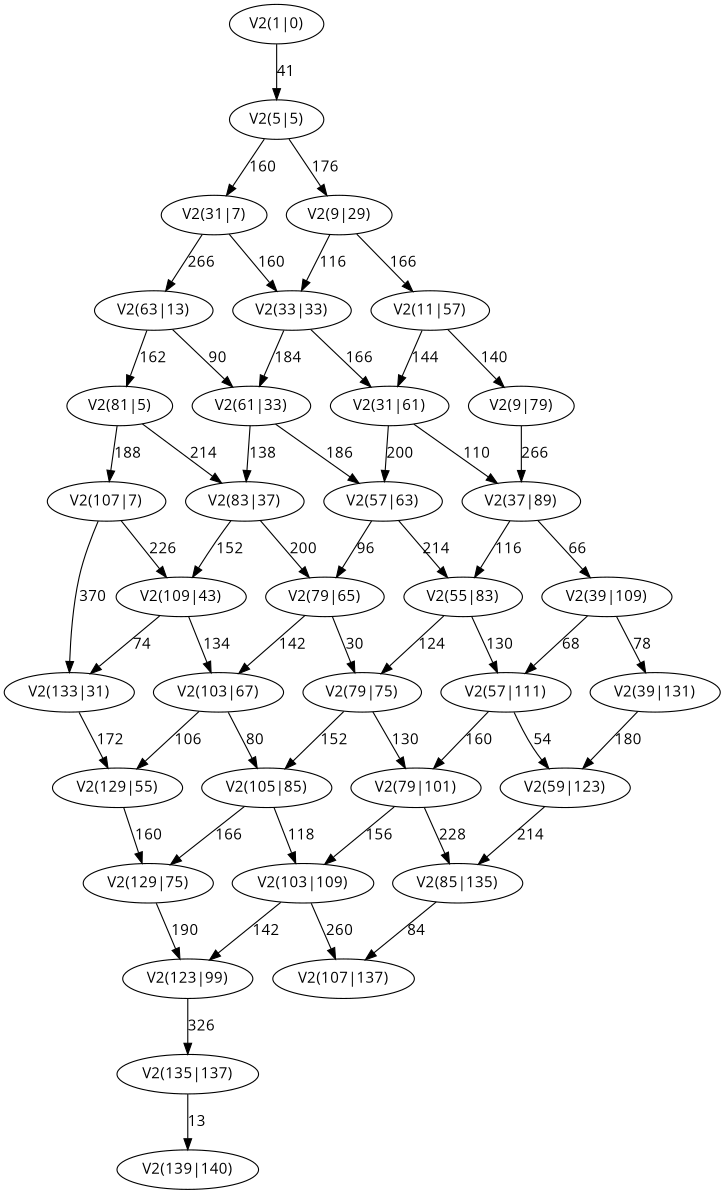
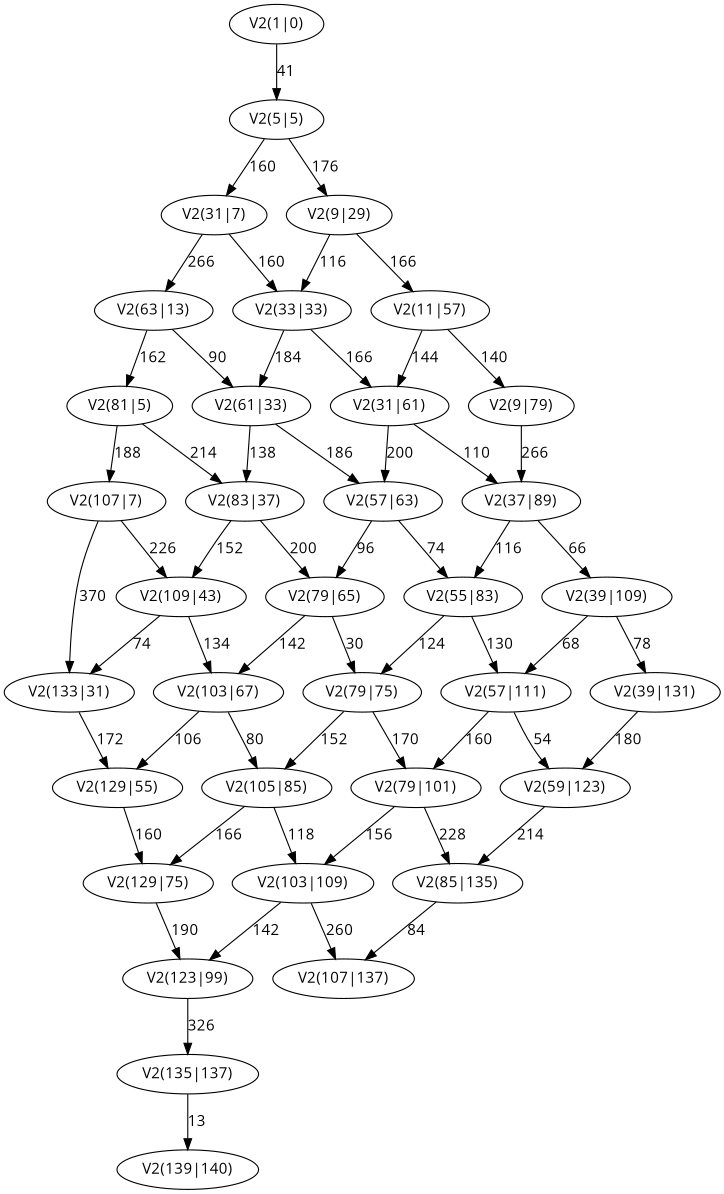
(436, 549) -> (436, 549)
(406, 740) -> (406, 740)
